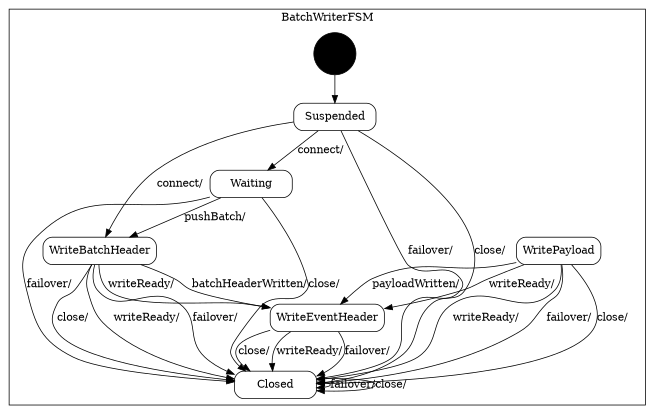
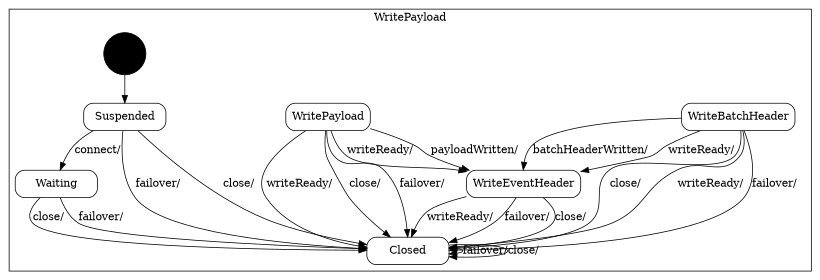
(327, 18) -> (410, 18)
(187, 153) -> none
(179, 216) -> none
